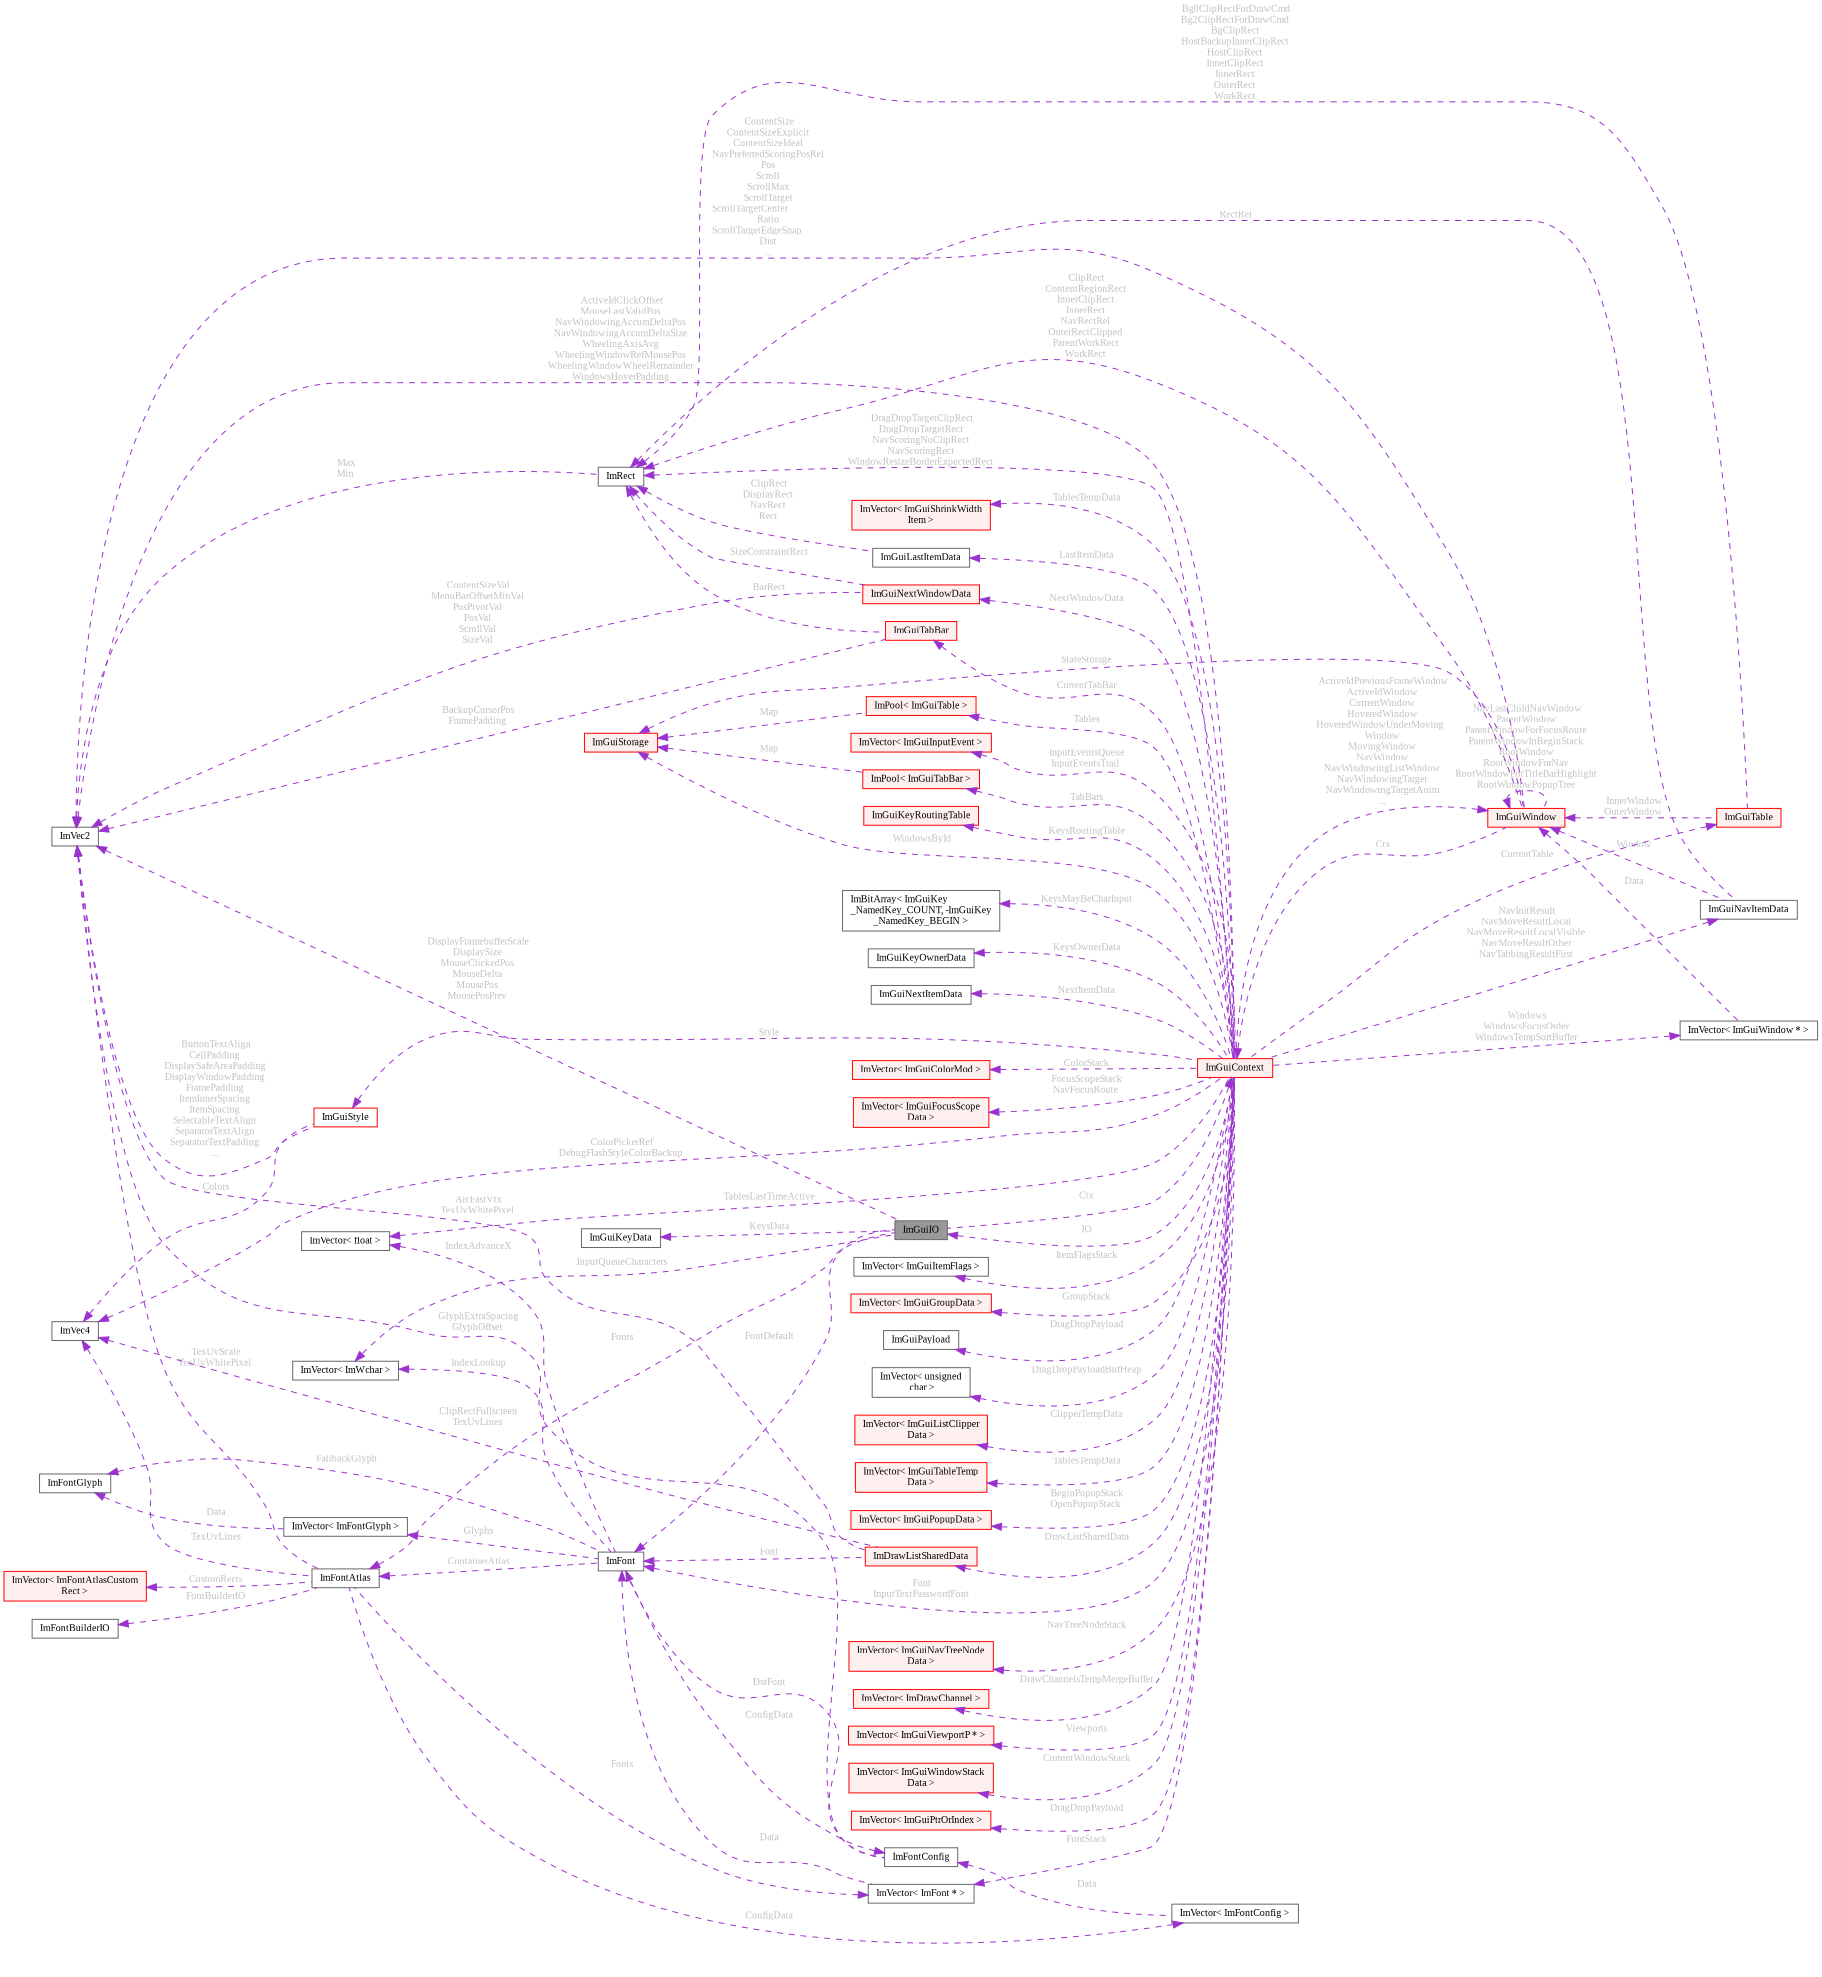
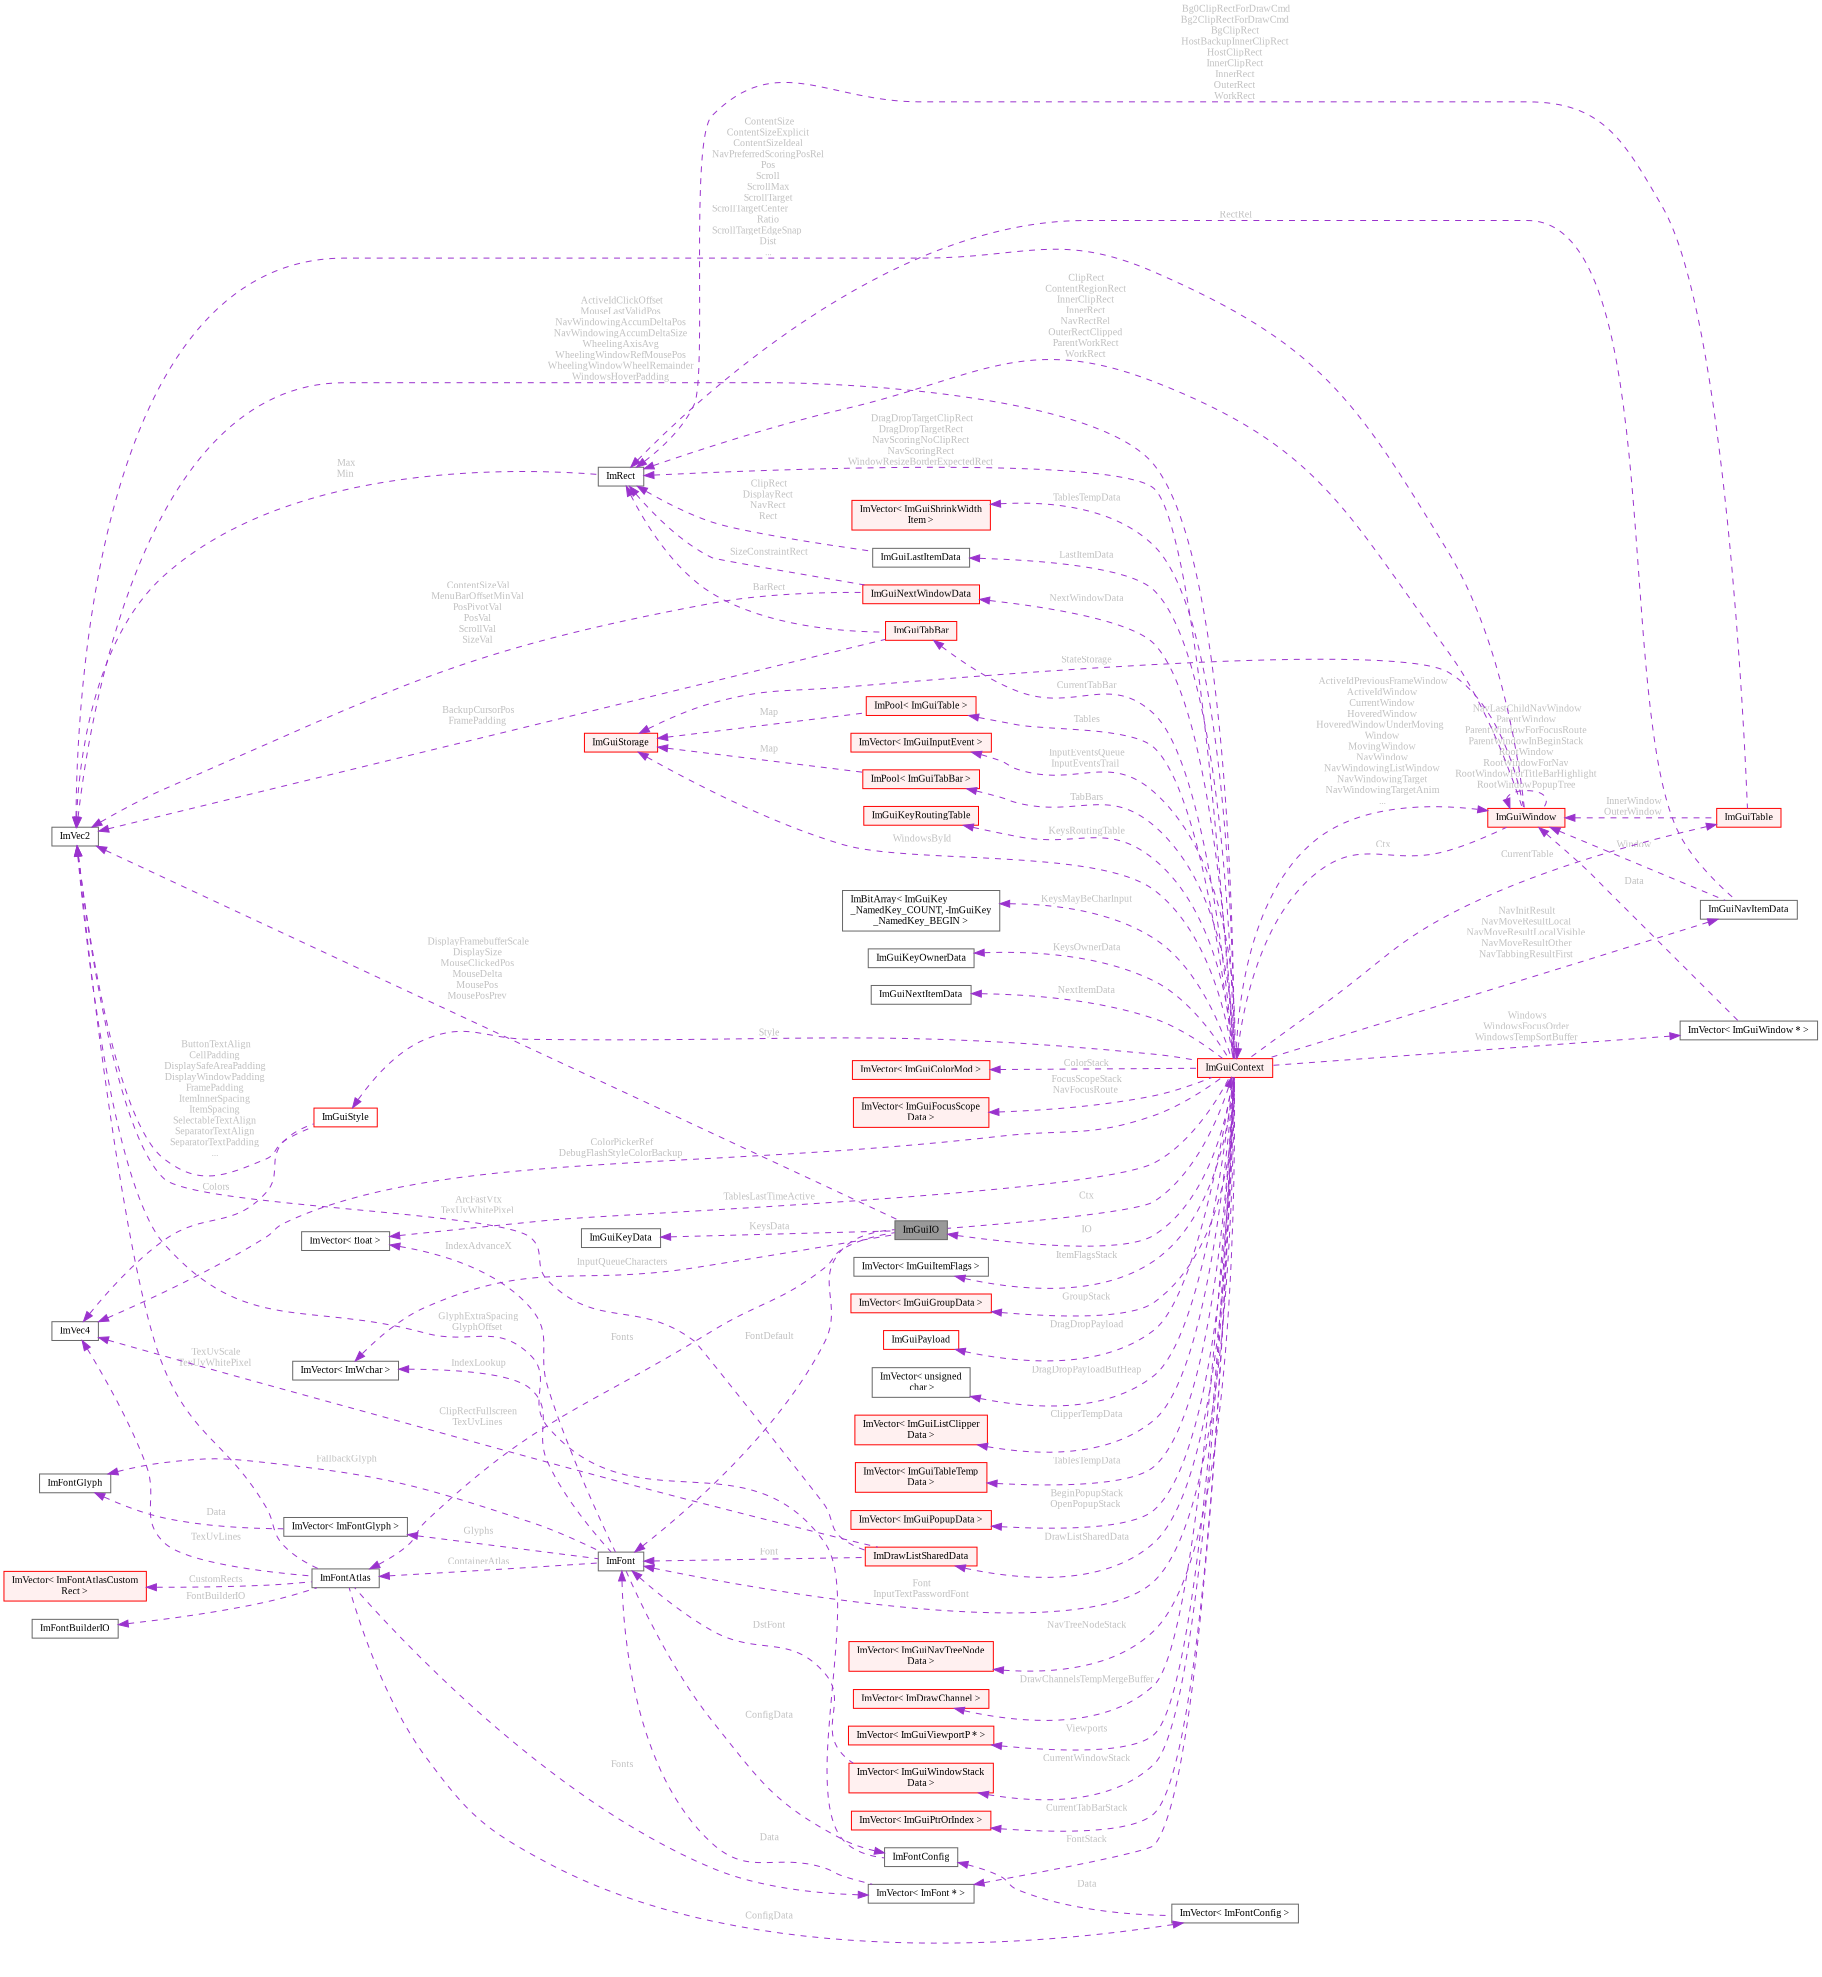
(921, 1340) -> (921, 1340)
(793, 1694) -> (776, 1647)
(1086, 1808) -> (1086, 1808)
